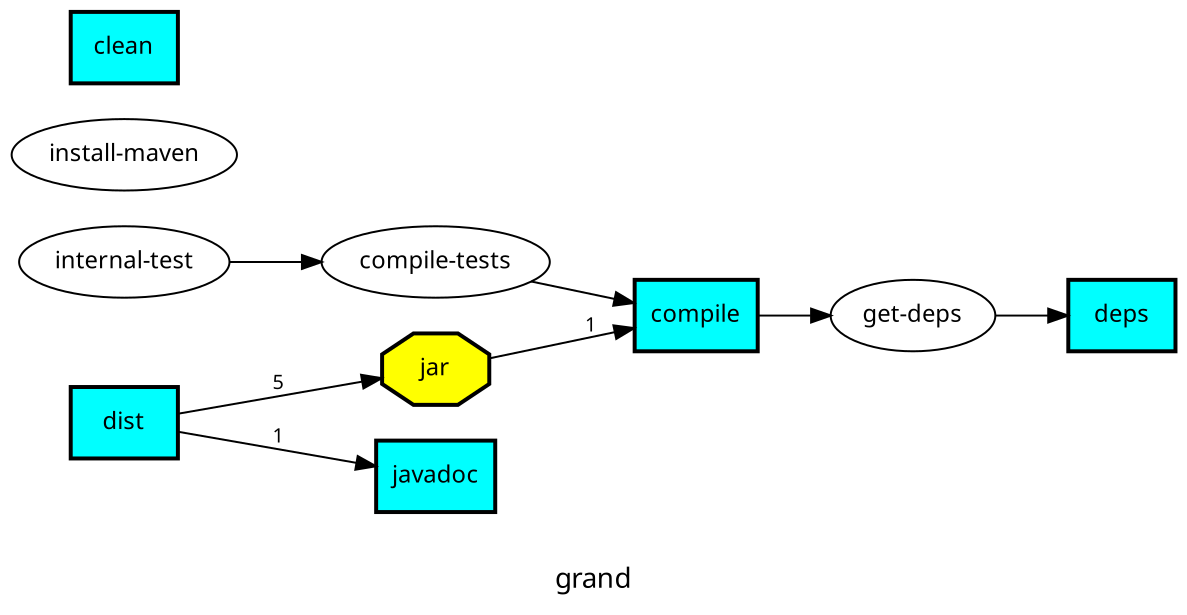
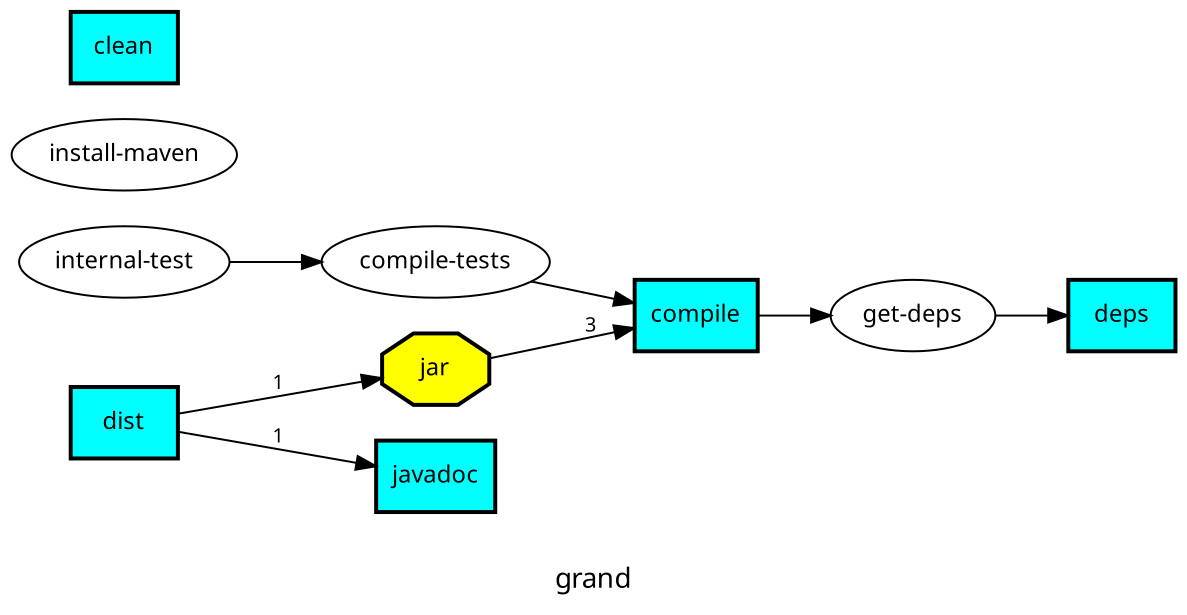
(592, 326) -> (592, 326)
(279, 384) -> (279, 384)
